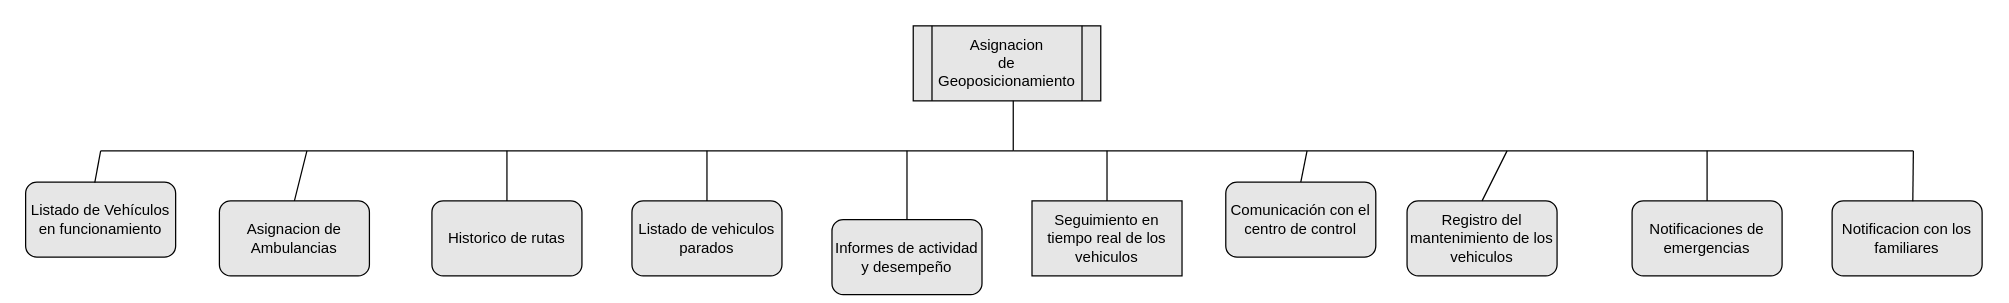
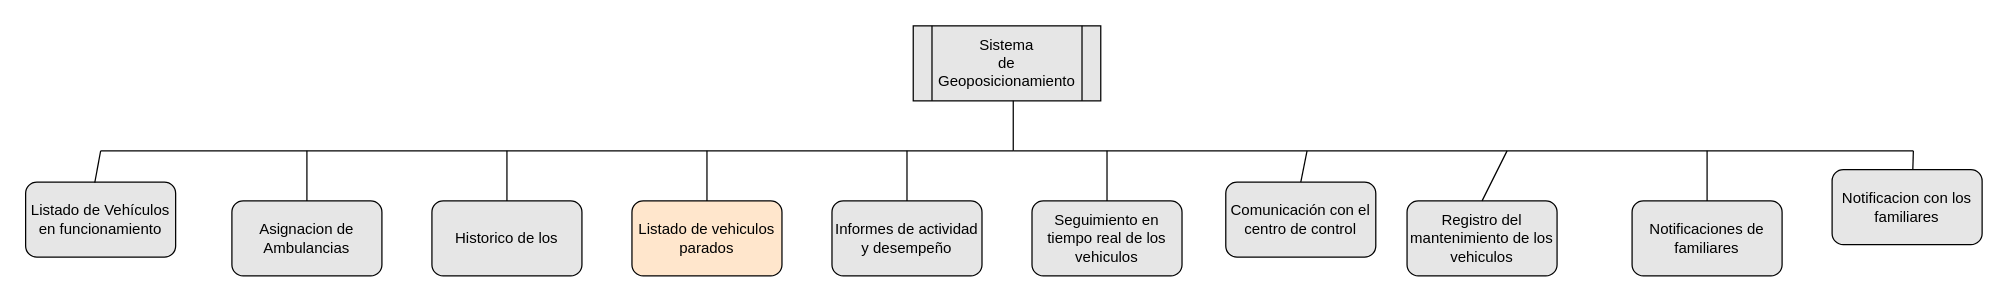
(1007, 63) -> (1007, 63)
(294, 238) -> (307, 238)
(507, 238) -> (507, 238)
(707, 238) -> (707, 238)
(1107, 238) -> (1107, 238)
(1707, 238) -> (1707, 238)
(1907, 238) -> (1907, 207)
(907, 257) -> (907, 238)
